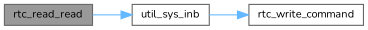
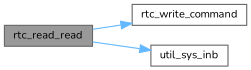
(223, 15) -> (107, 27)
